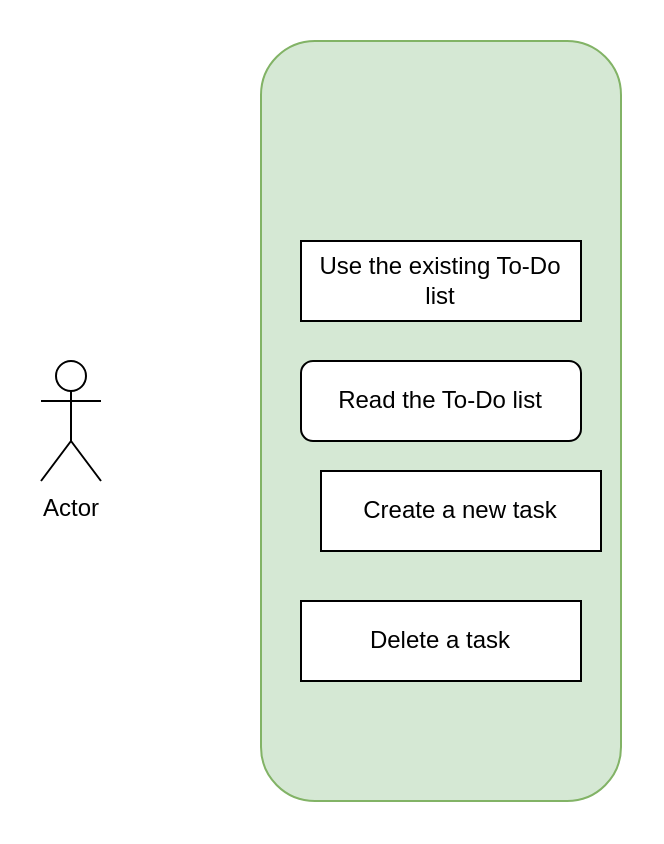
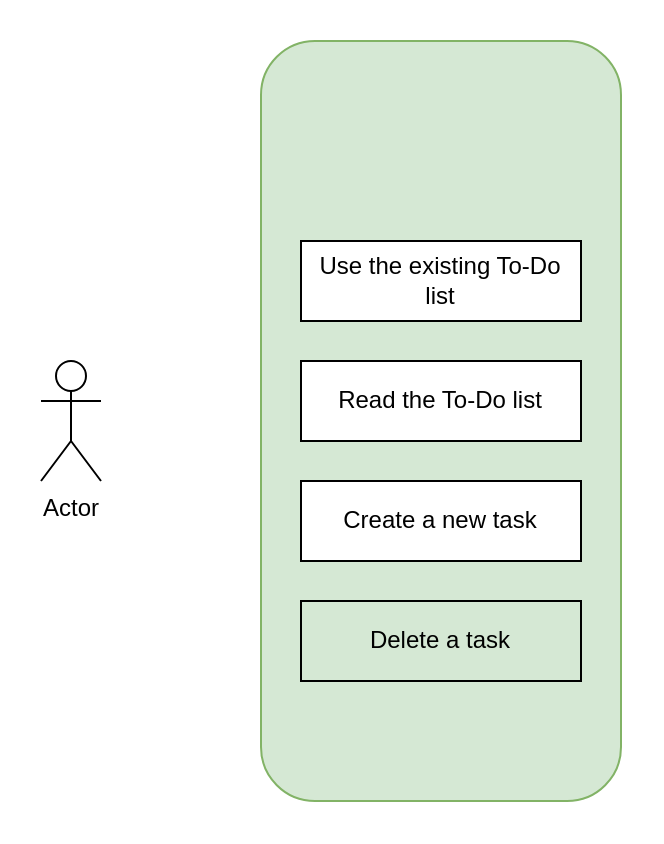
(441, 401) -> (441, 401)
(461, 511) -> (441, 521)
(441, 641) -> (441, 641)
